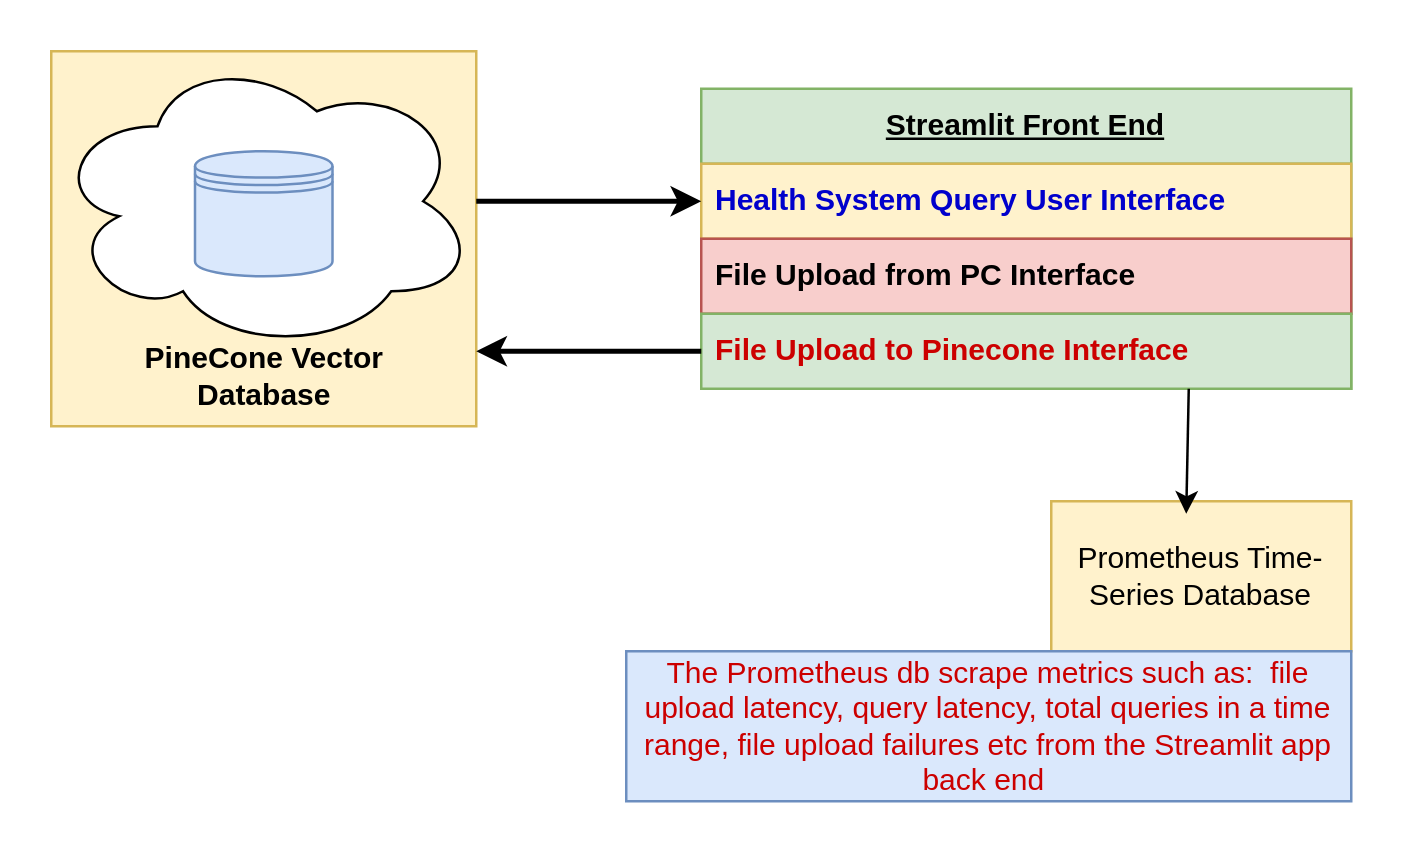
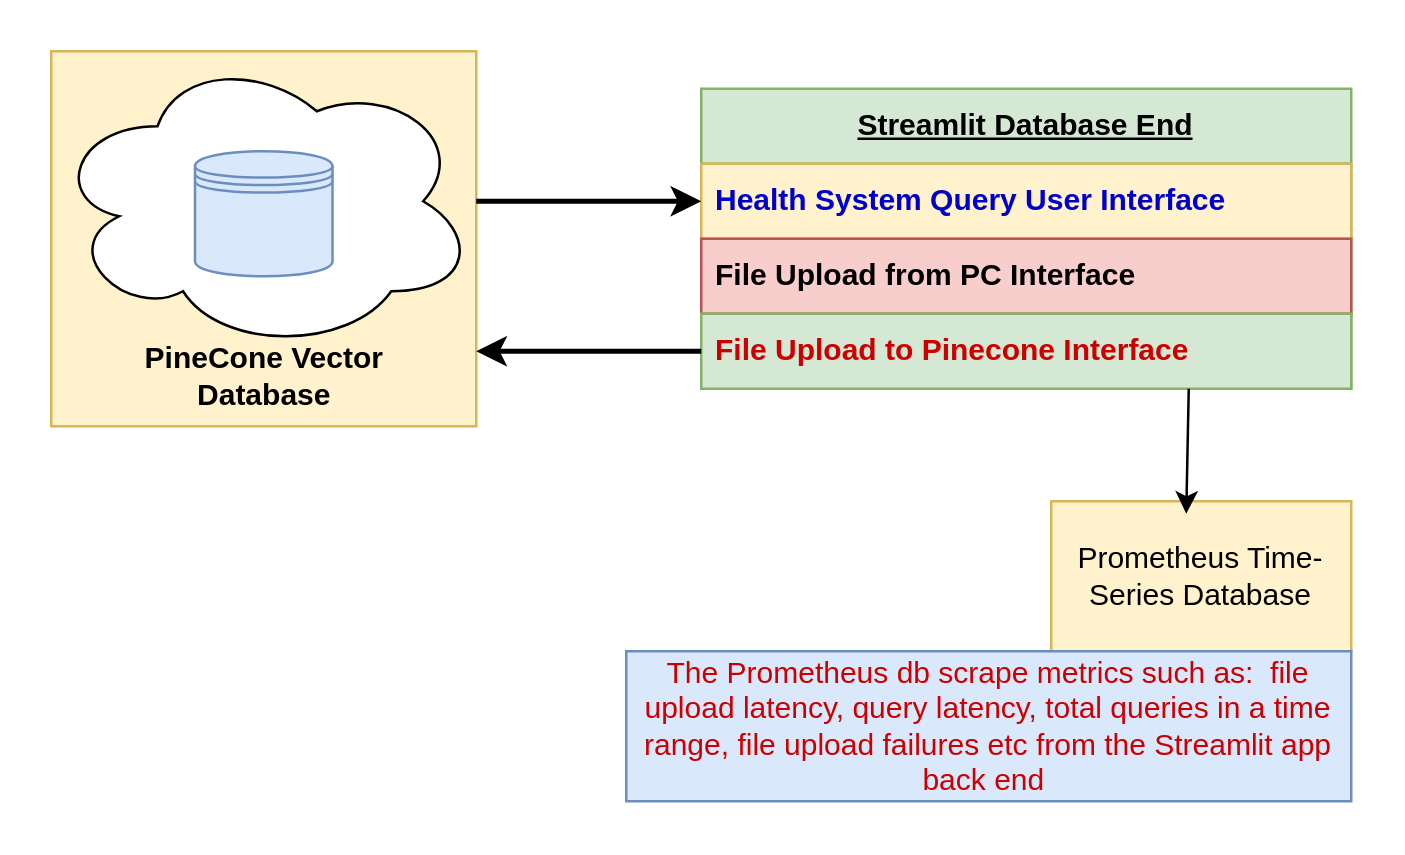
(1026, 126) -> (1026, 126)
